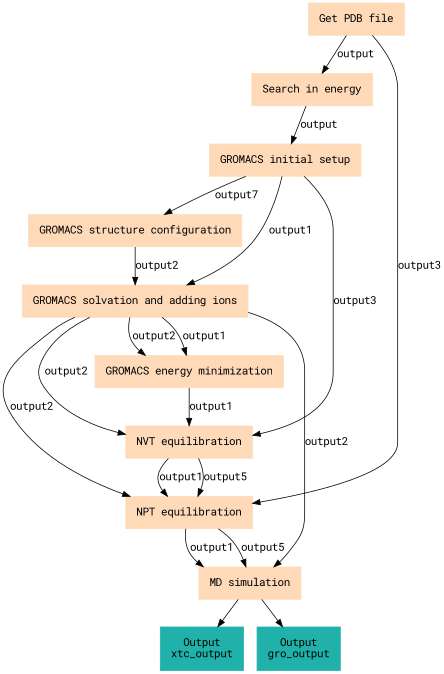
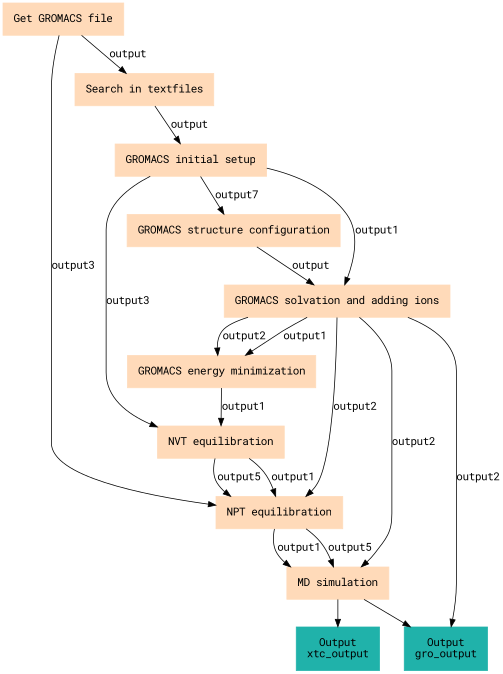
(356, 19) -> (63, 19)
(312, 90) -> (144, 90)
(157, 266) -> (311, 266)
(43, 385) -> (456, 457)
